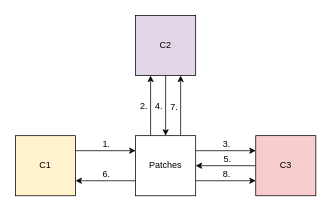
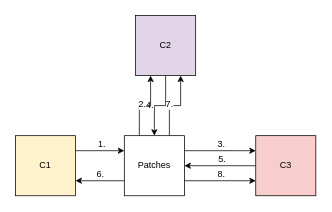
(165, 165) -> (154, 165)
